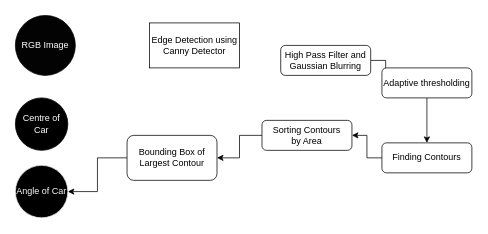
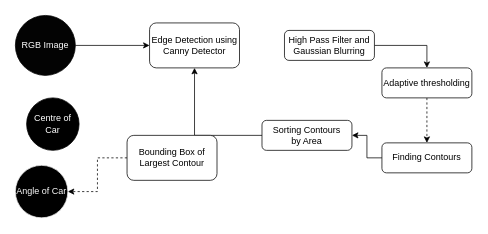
none -> (110, 45)
(195, 45) -> (195, 45)
(326, 60) -> (330, 45)
(427, 118) -> (427, 118)
(42, 124) -> (53, 124)
(240, 147) -> (195, 105)
(98, 172) -> (98, 172)
